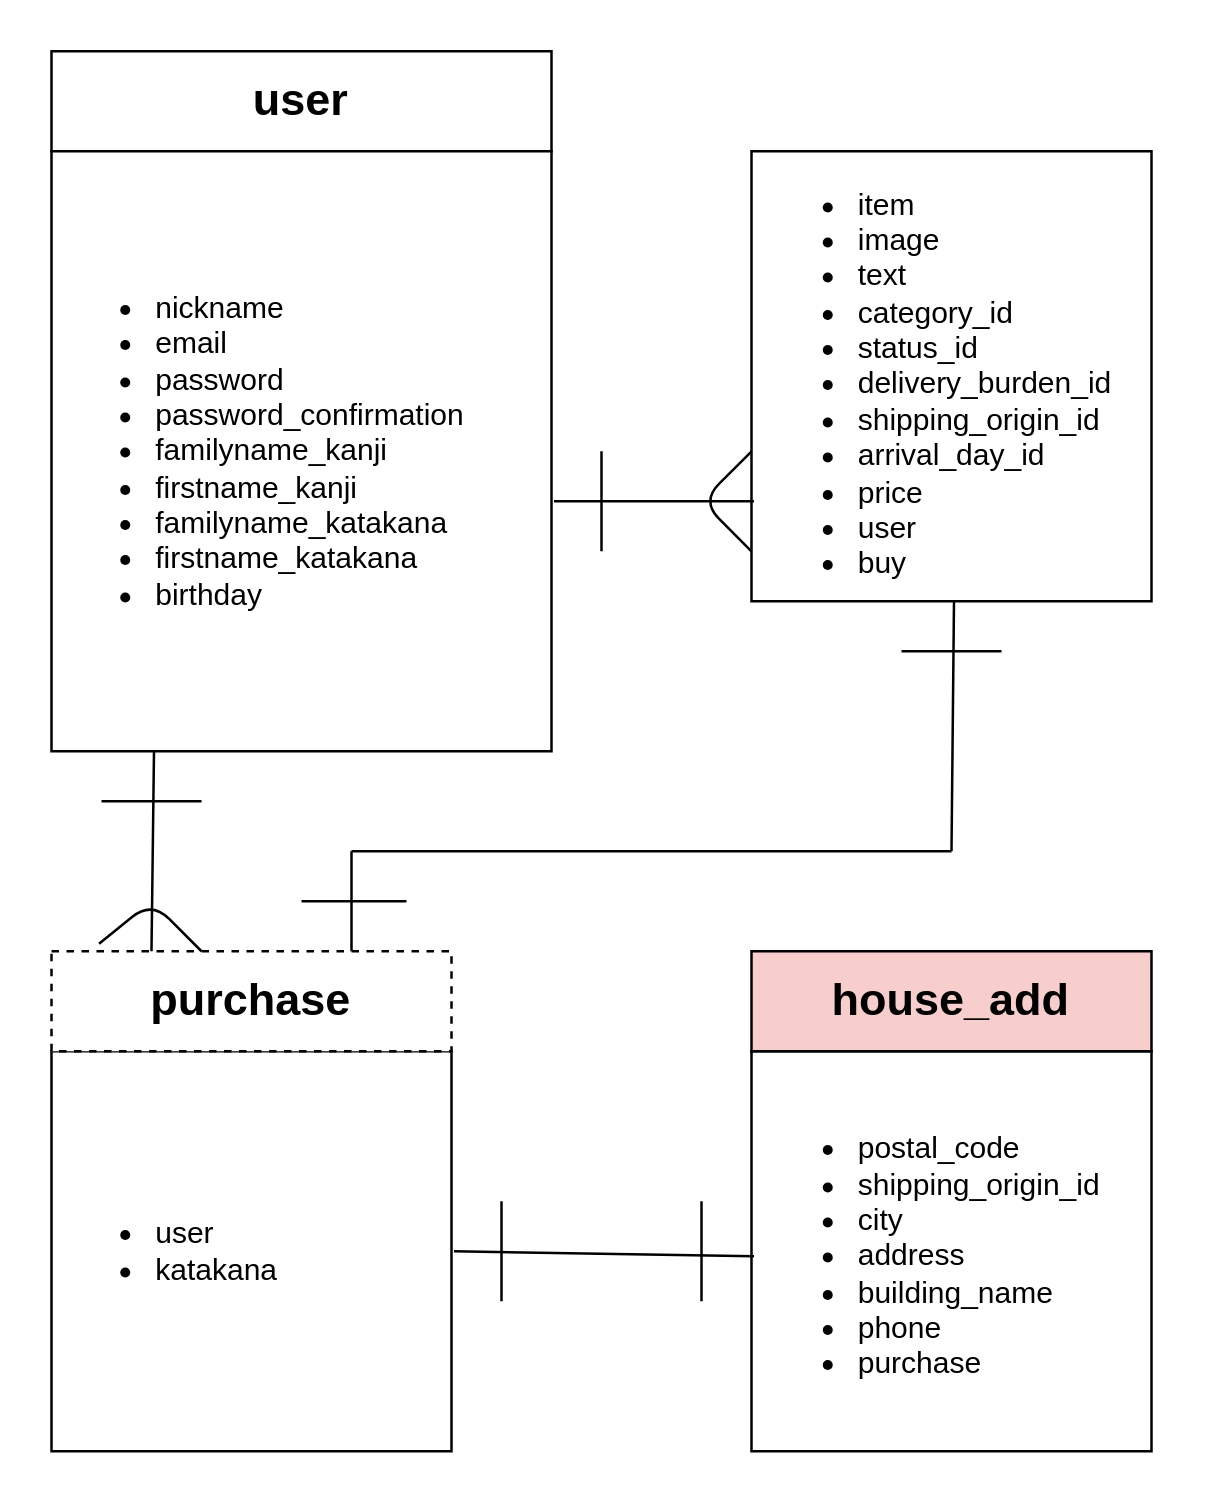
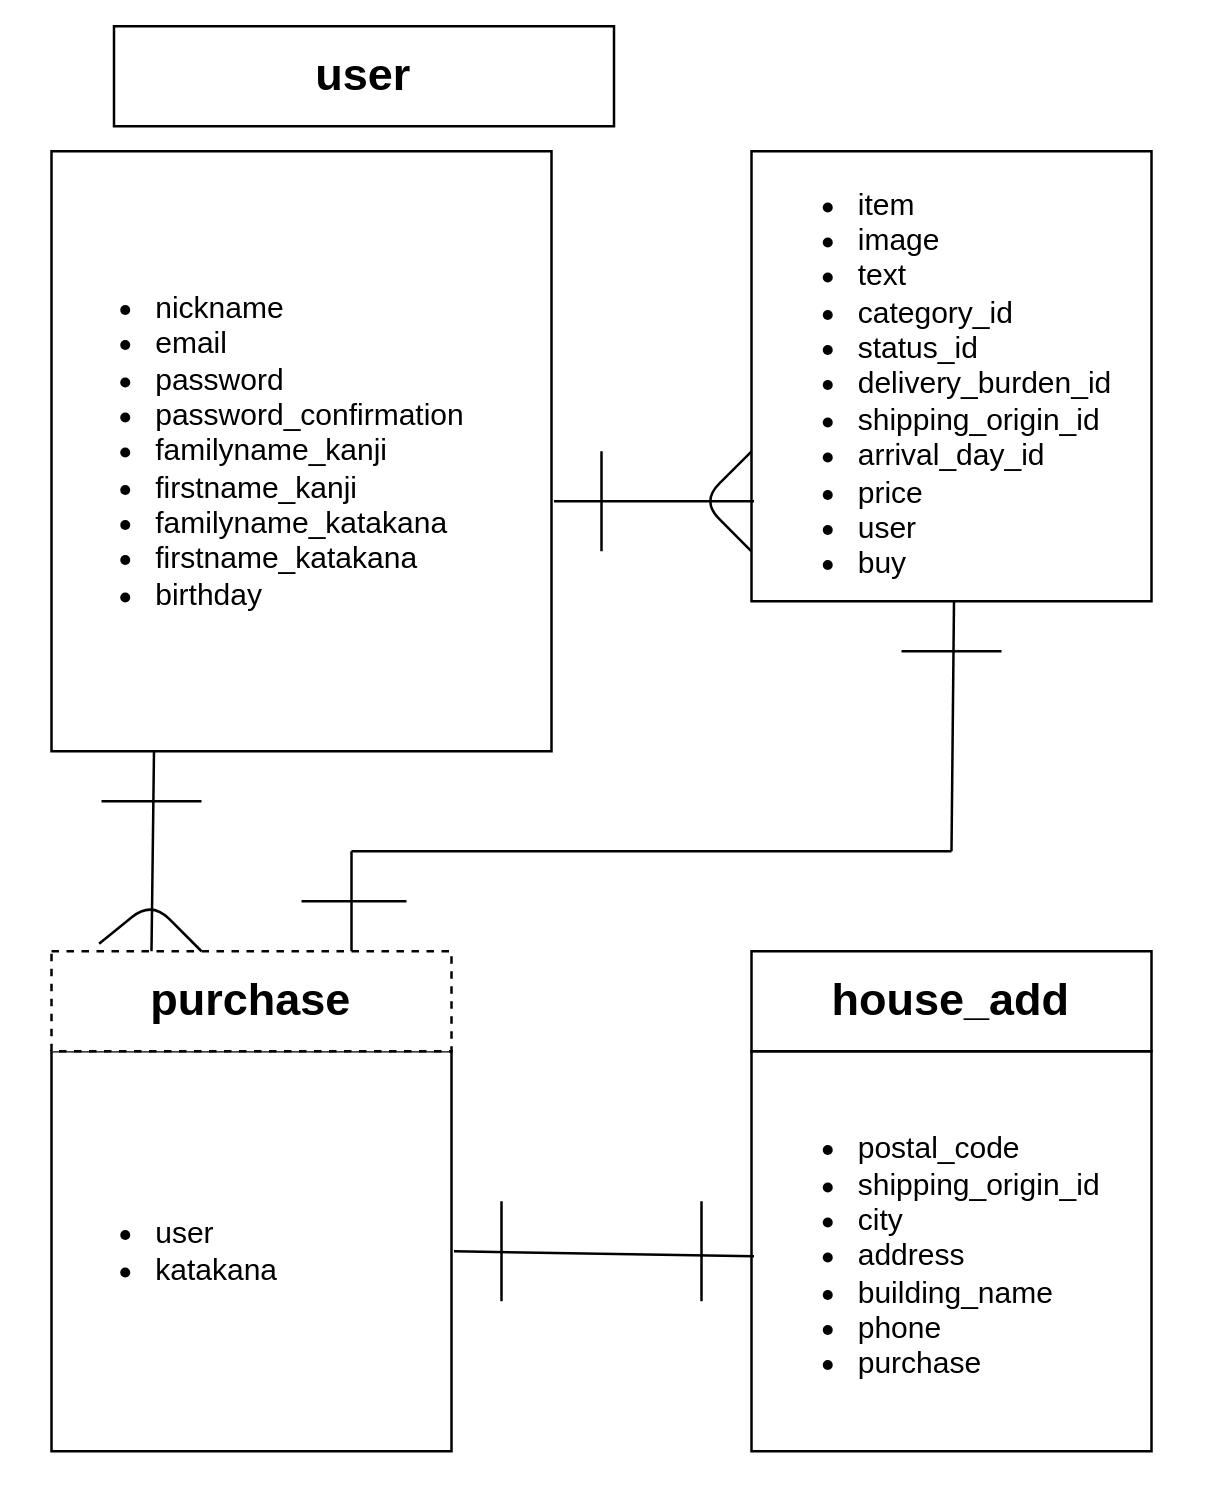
(301, 101) -> (364, 76)
(951, 1001) -> (951, 1001)
